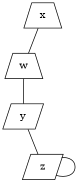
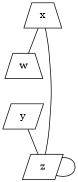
(24, 91) -> none
none -> (51, 91)
